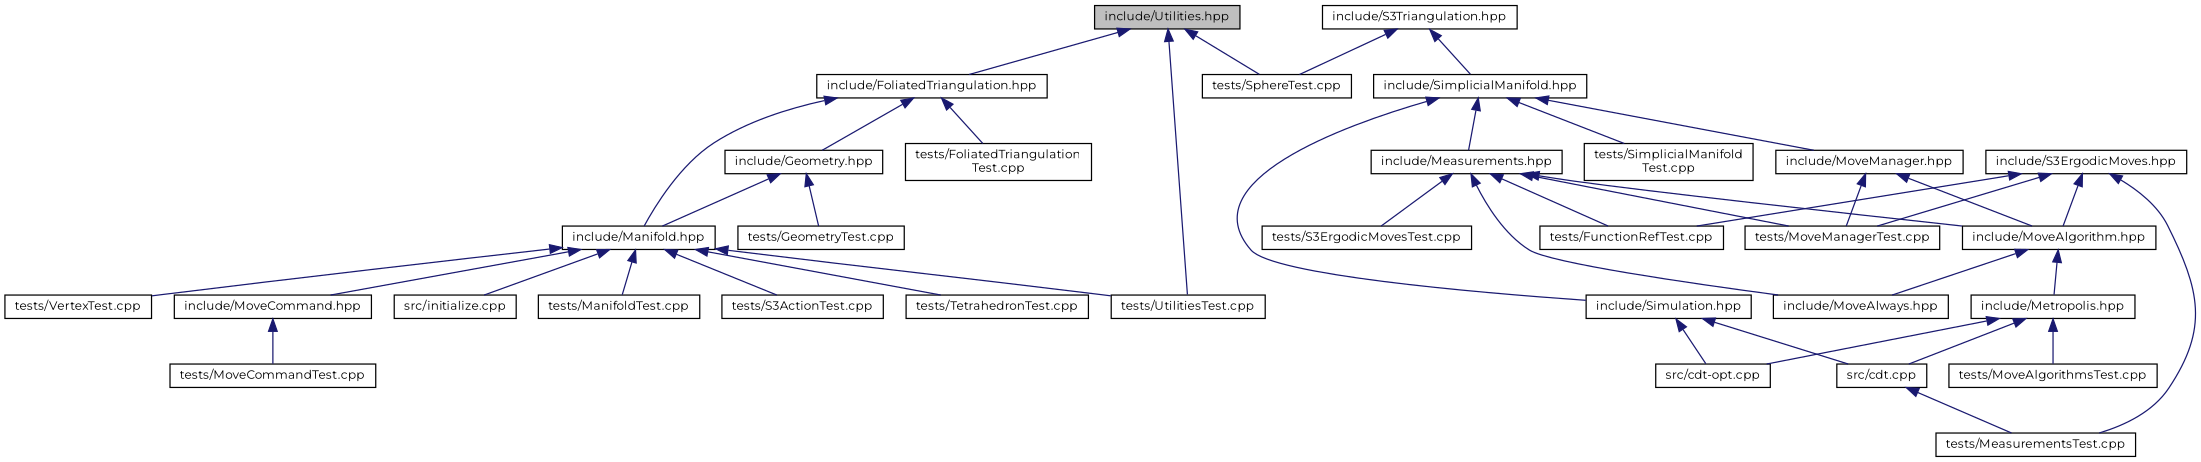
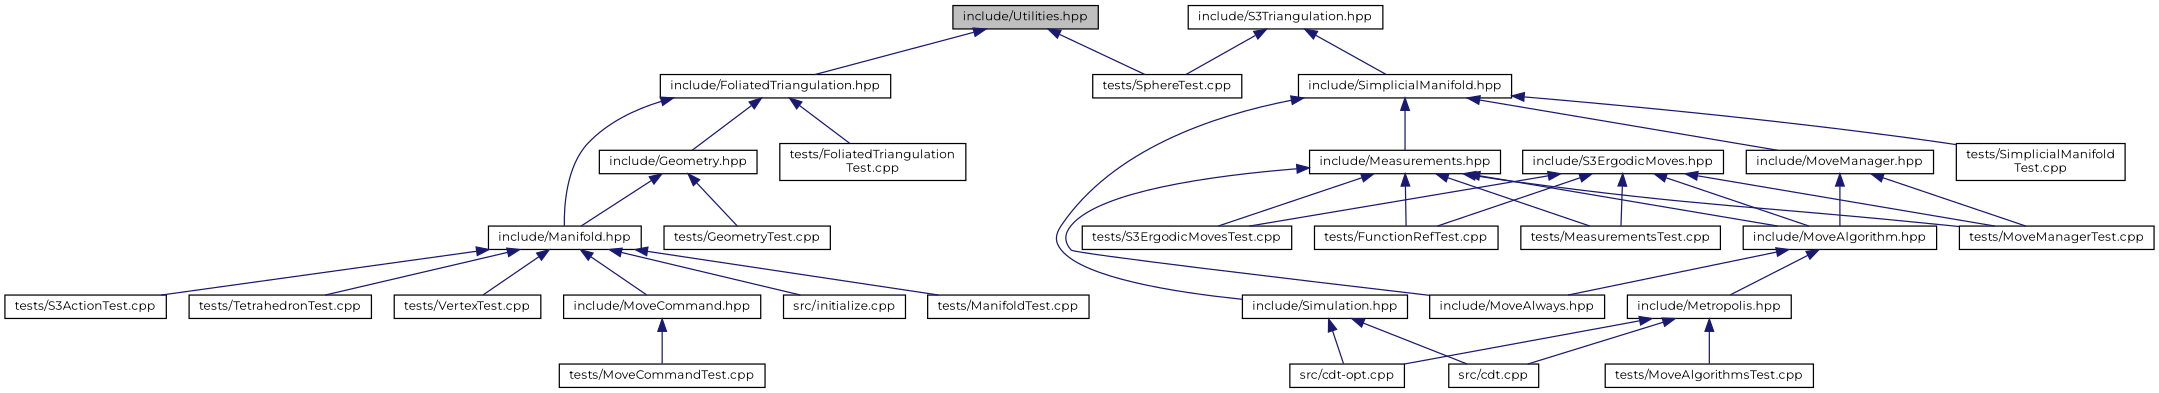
none -> (1391, 202)
(1188, 307) -> none
(1965, 413) -> (1526, 204)
